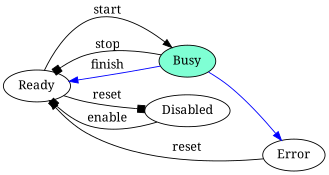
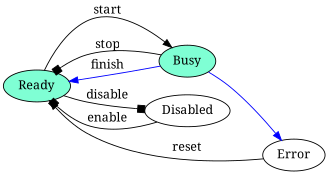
(37, 86) -> (37, 86)
(108, 95) -> (108, 95)
